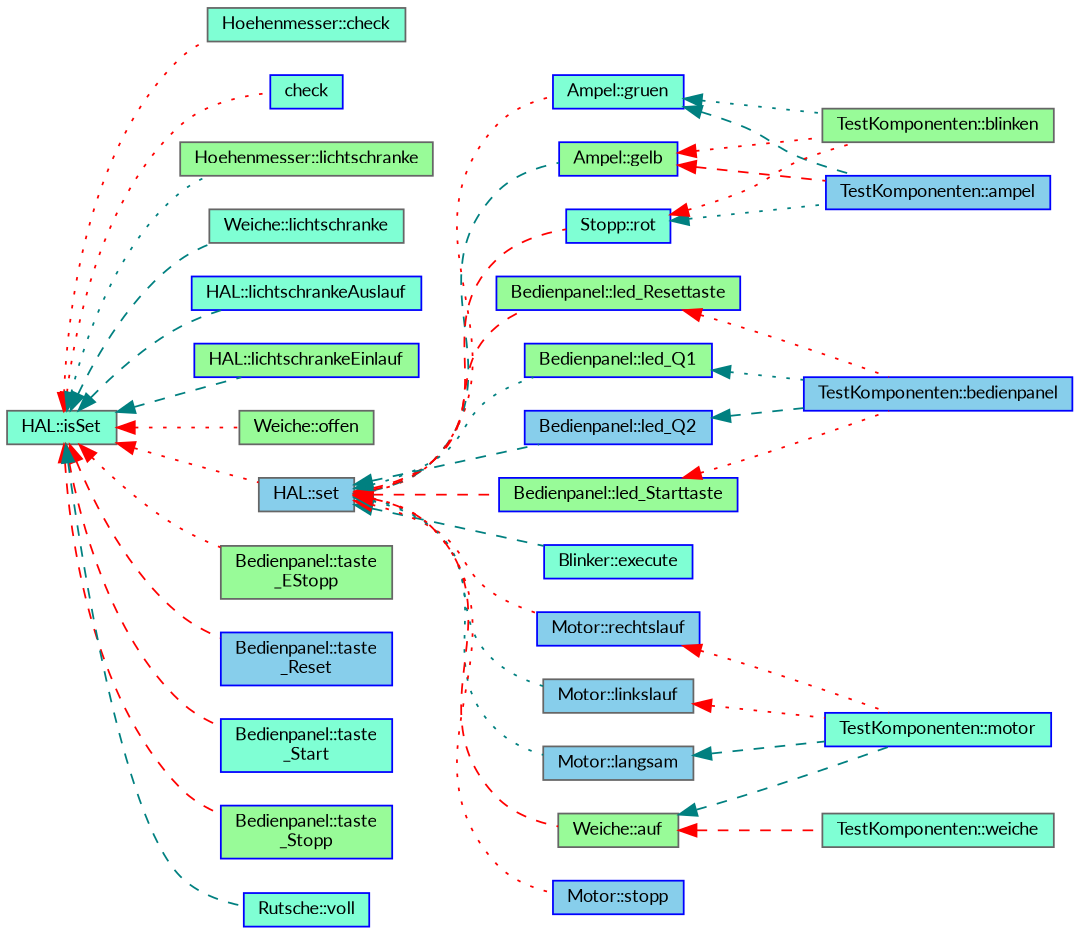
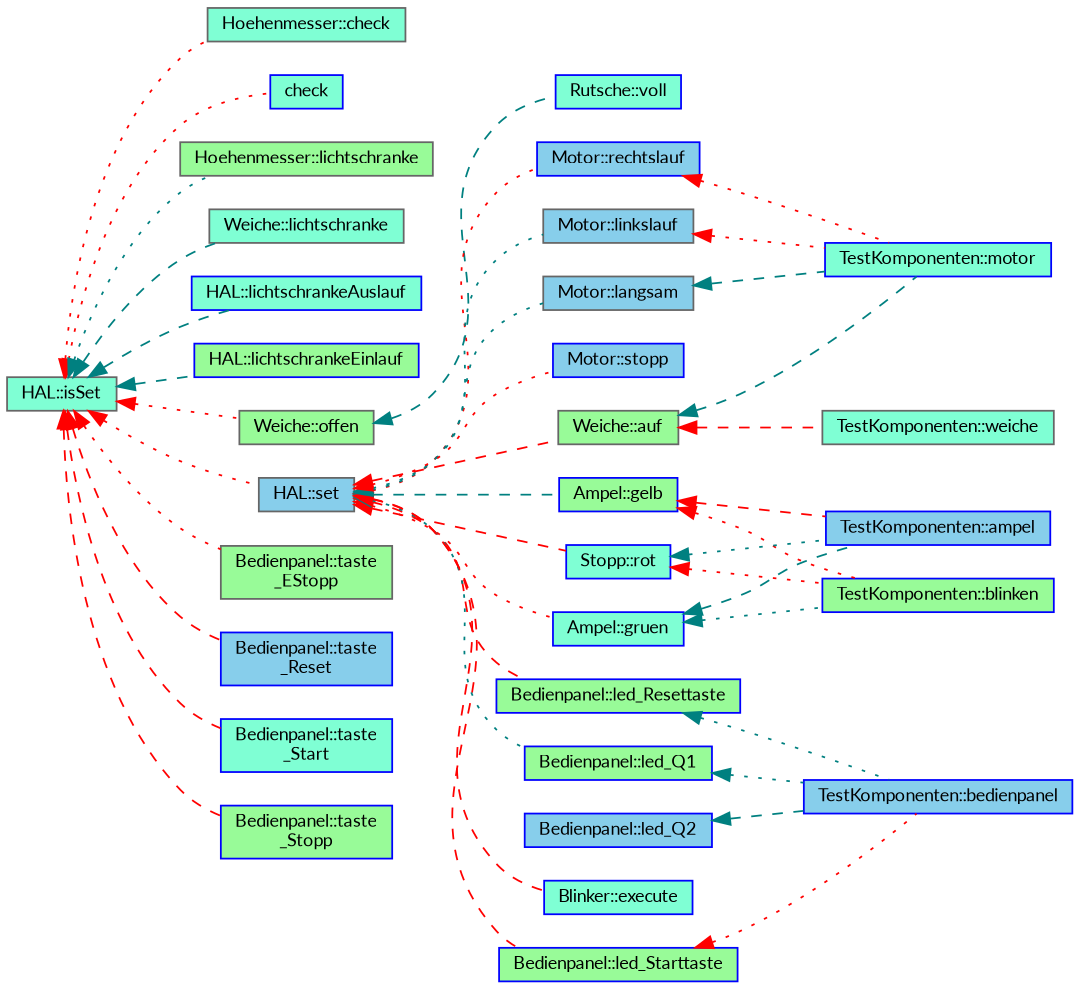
(938, 125) -> (938, 595)
(795, 345) -> (795, 747)
(455, 463) -> none
(458, 527) -> (465, 809)
(114, 710) -> (462, 221)
